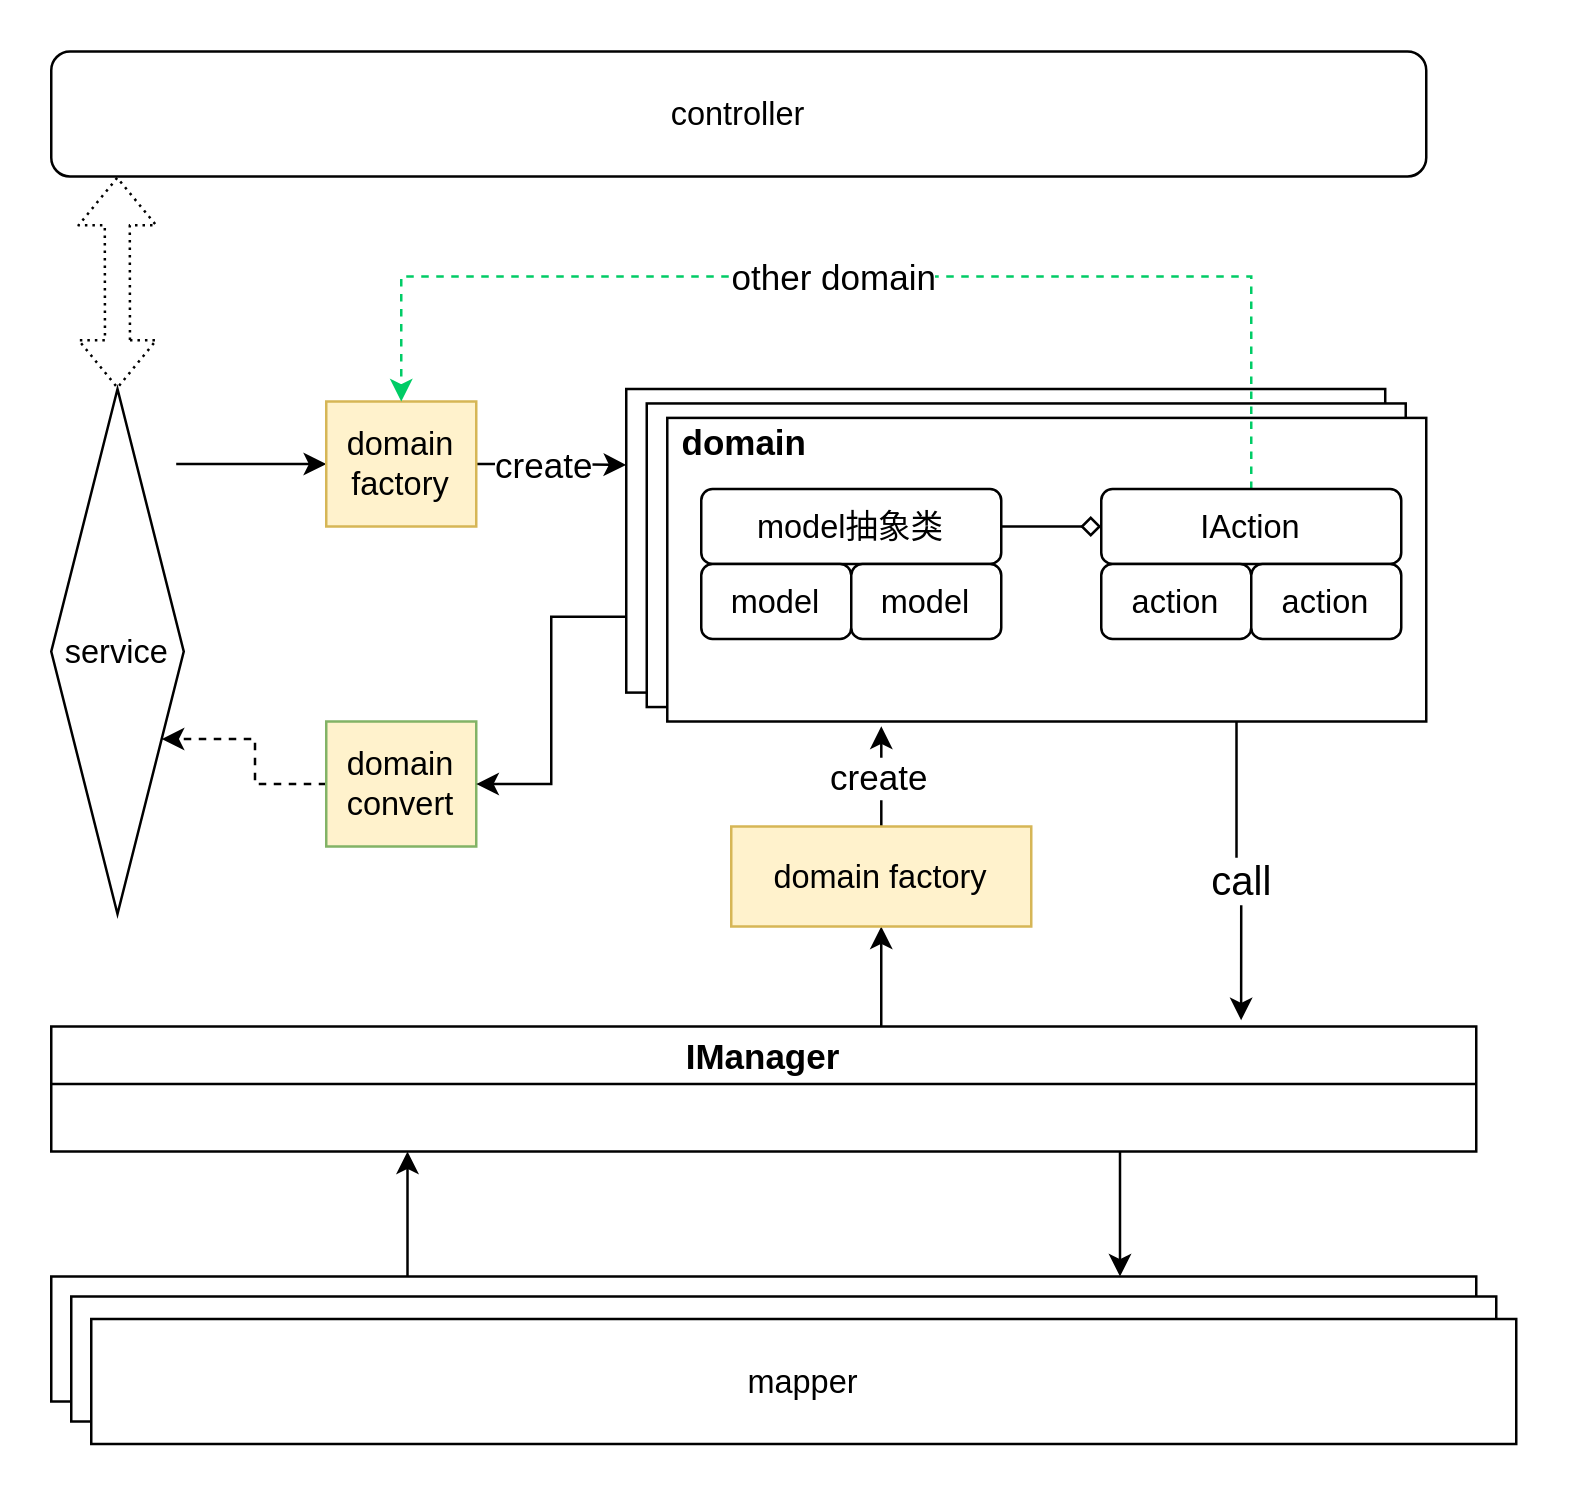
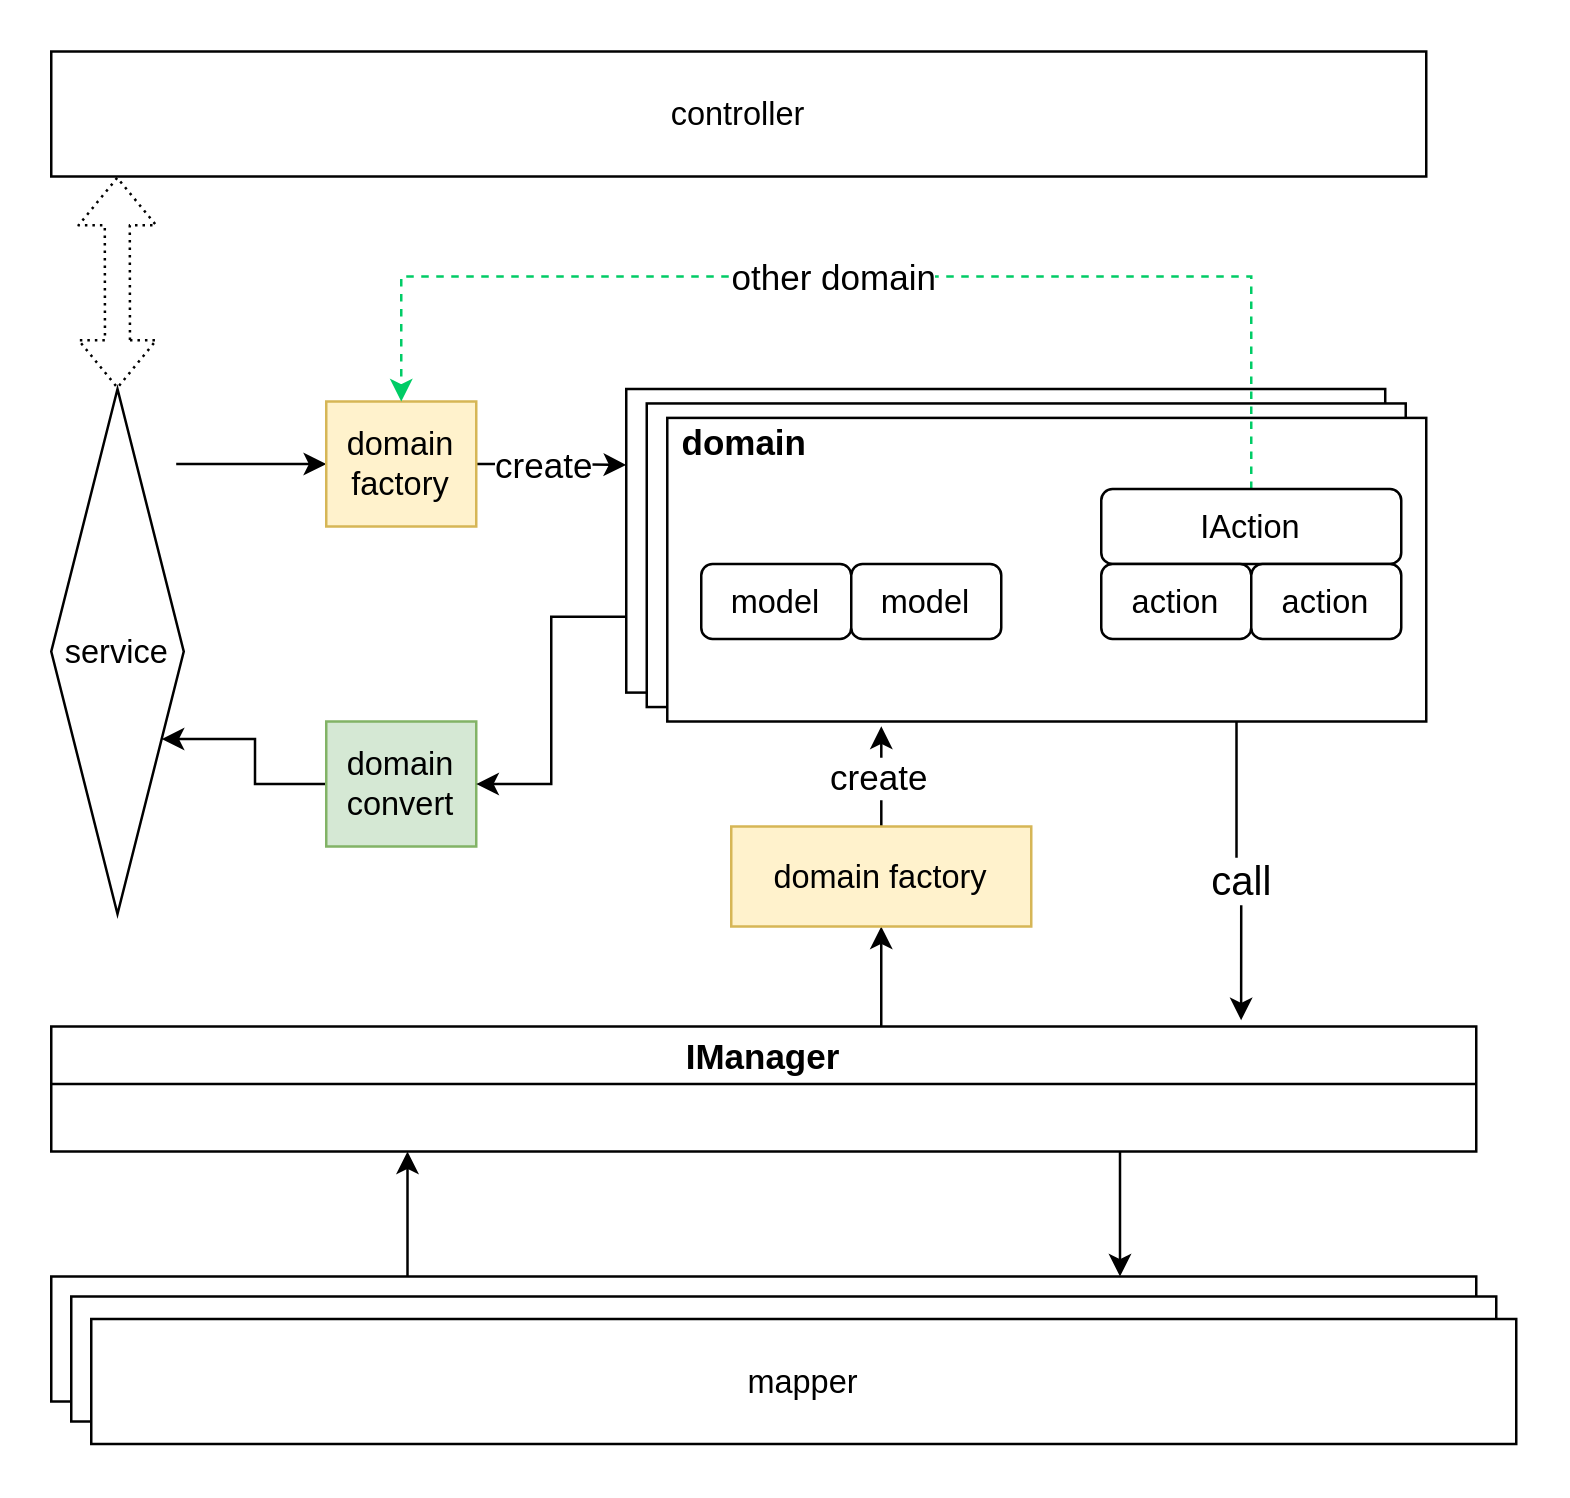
(739, 114) -> (739, 114)
(851, 526) -> none
(1042, 526) -> none
(255, 756) -> (255, 756)
(401, 784) -> (401, 784)
